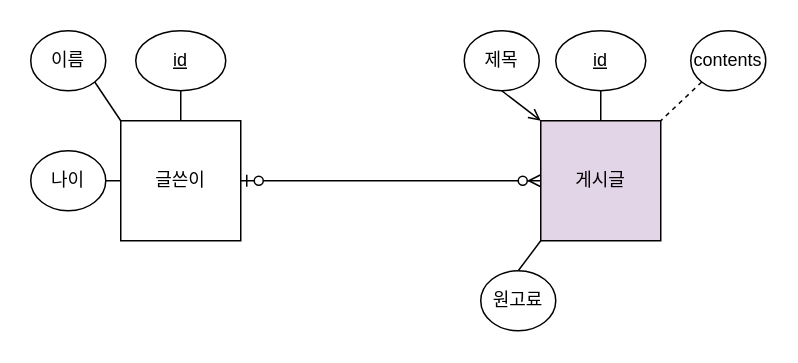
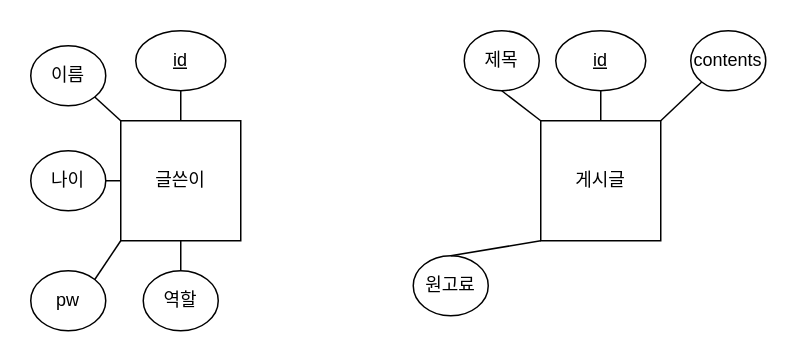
(68, 61) -> (68, 76)
(681, 101) -> (681, 101)
(536, 117) -> (536, 117)
(391, 181) -> none
(601, 181) -> (601, 181)
none -> (181, 256)
none -> (108, 260)
none -> (68, 301)
none -> (181, 301)
(518, 301) -> (451, 286)
